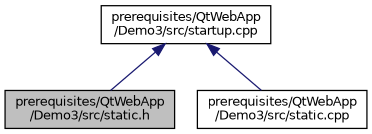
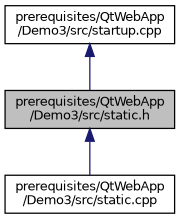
(239, 71) -> (90, 158)
